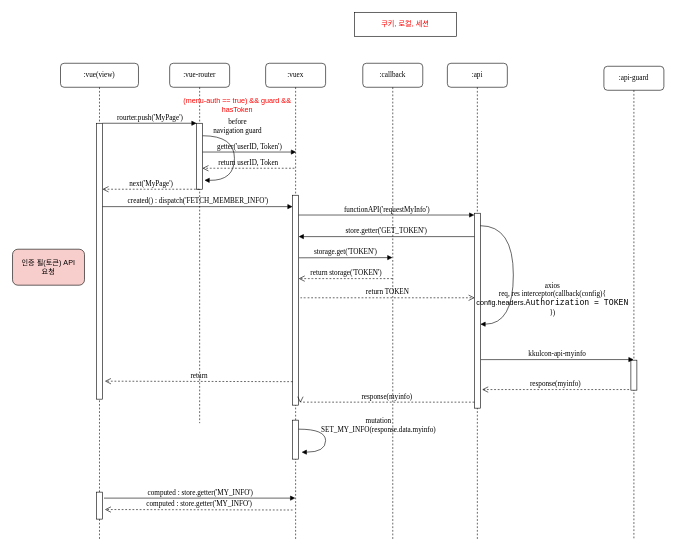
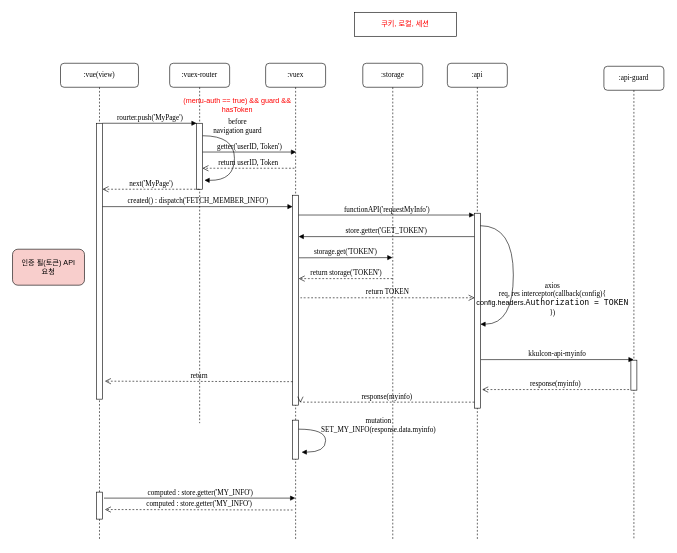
(200, 75) -> (200, 75)
(393, 75) -> (393, 75)
